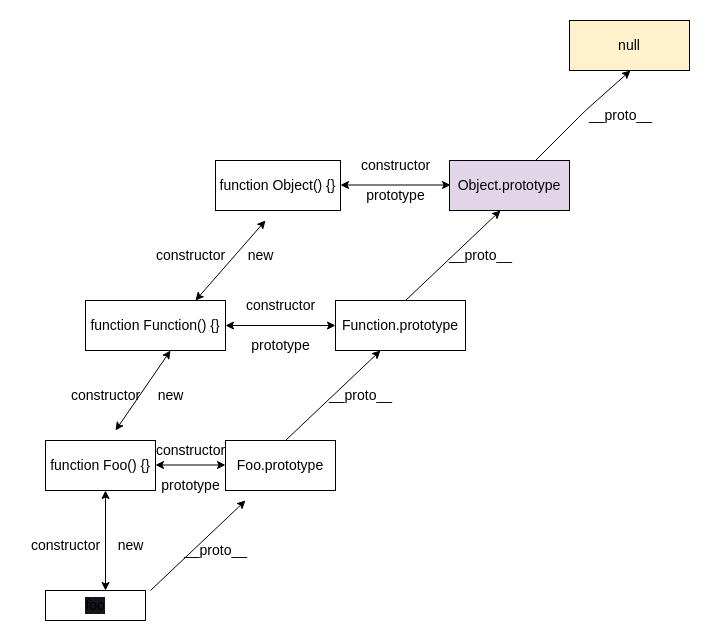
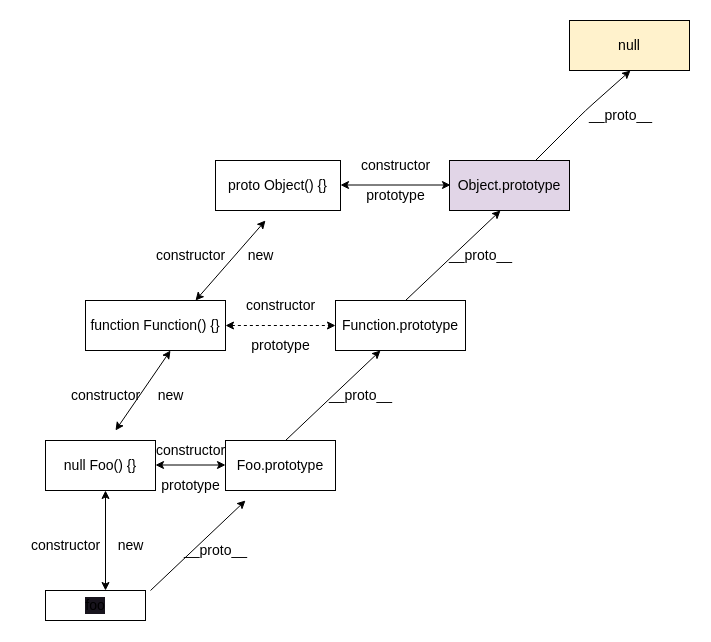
(278, 186) -> (278, 186)
(281, 326) -> (281, 326)
(101, 466) -> (101, 466)
